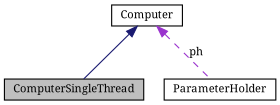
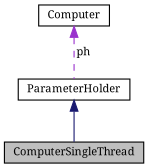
(106, 57) -> (74, 127)
